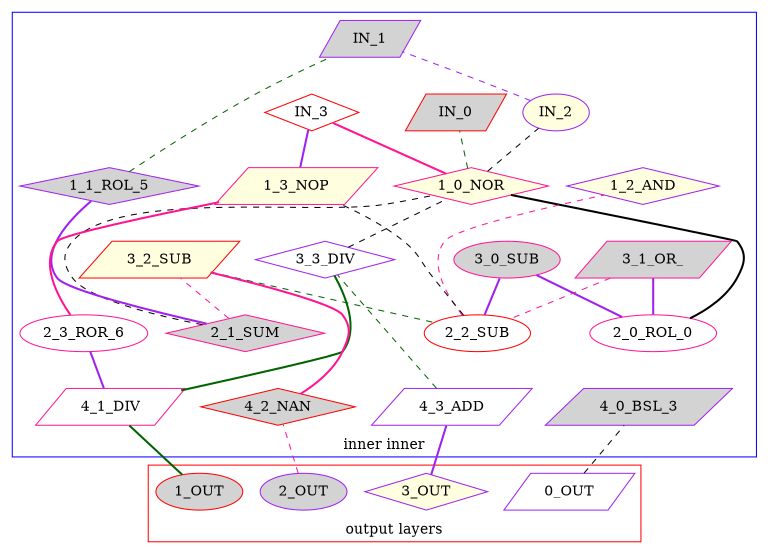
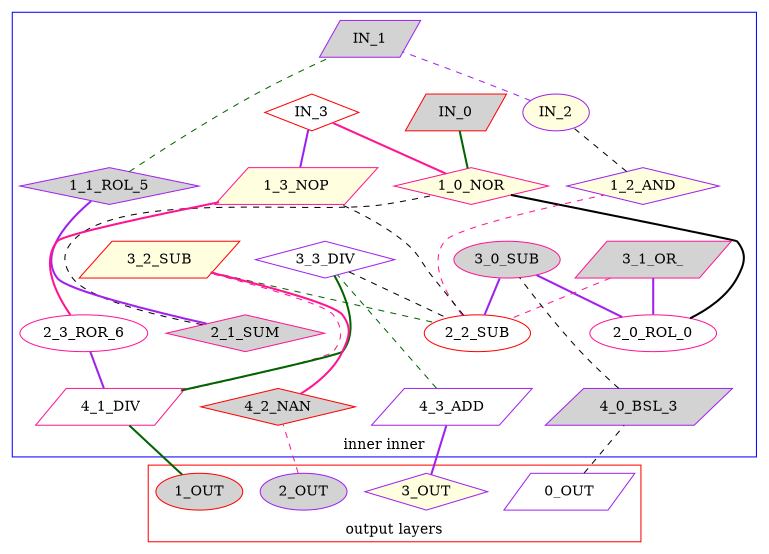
(464, 150) -> (464, 150)
(513, 150) -> (600, 150)
(398, 223) -> (398, 295)
(205, 298) -> (337, 346)
none -> (566, 336)
